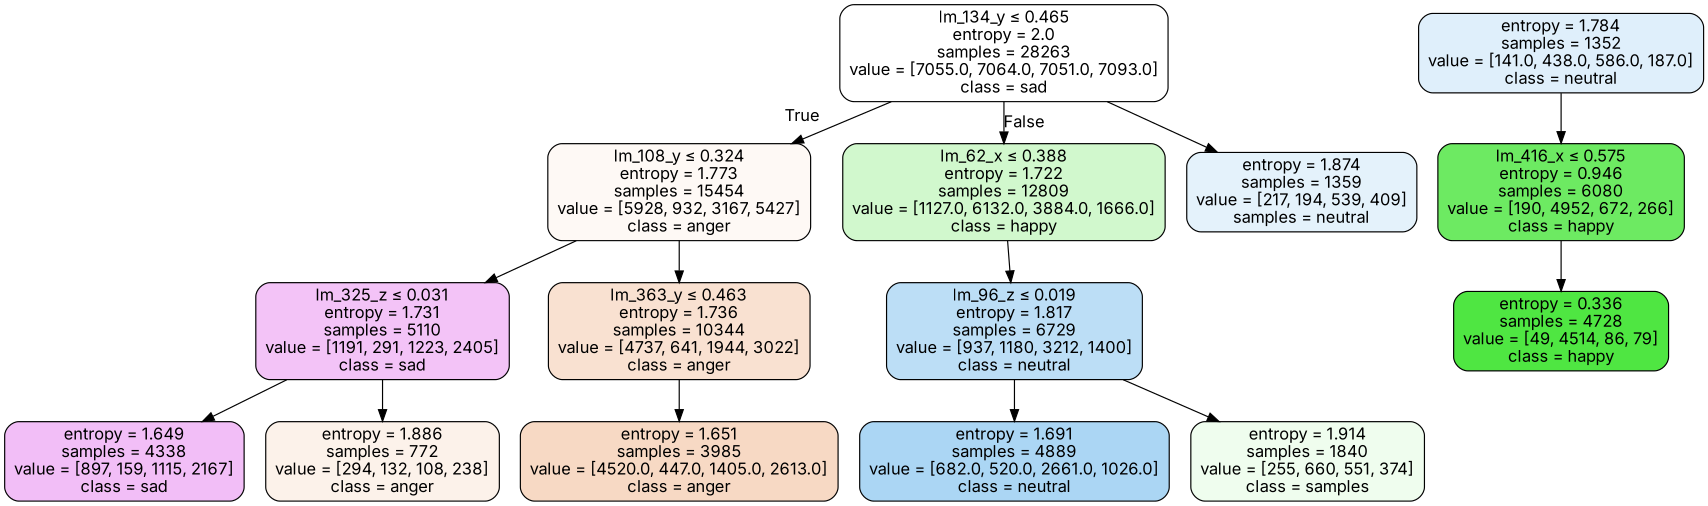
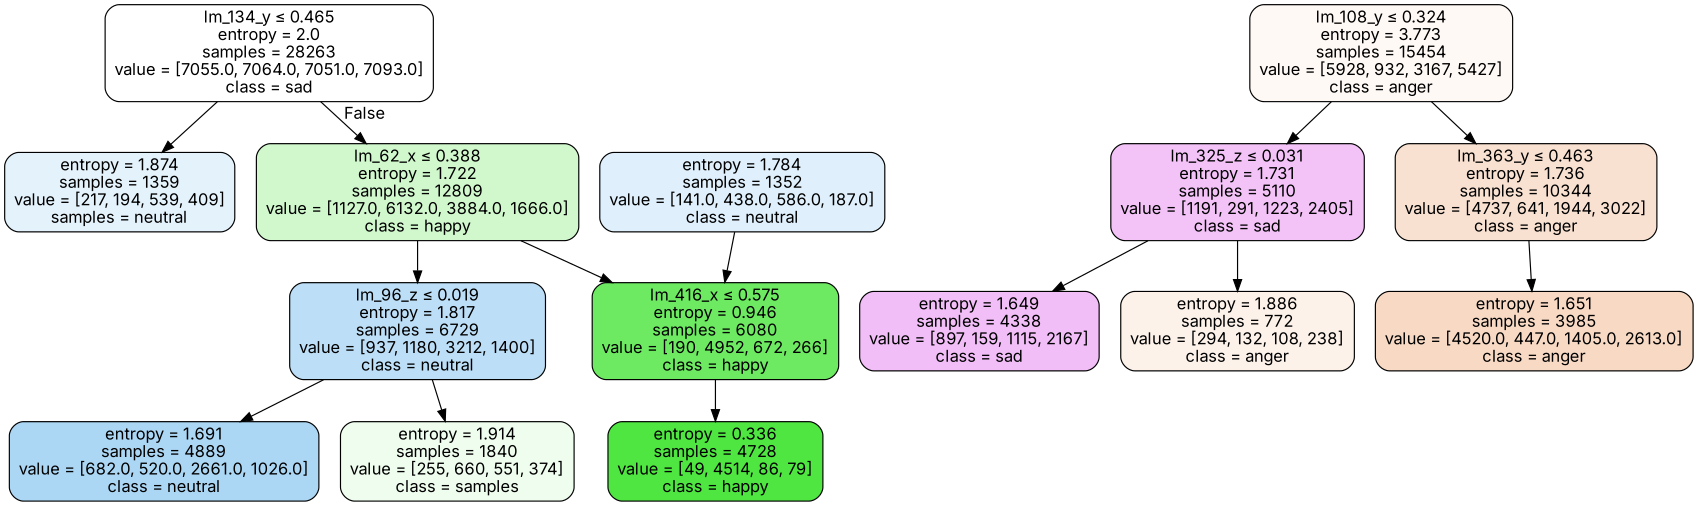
(847, 120) -> none
(679, 174) -> (1381, 35)
none -> (561, 259)
